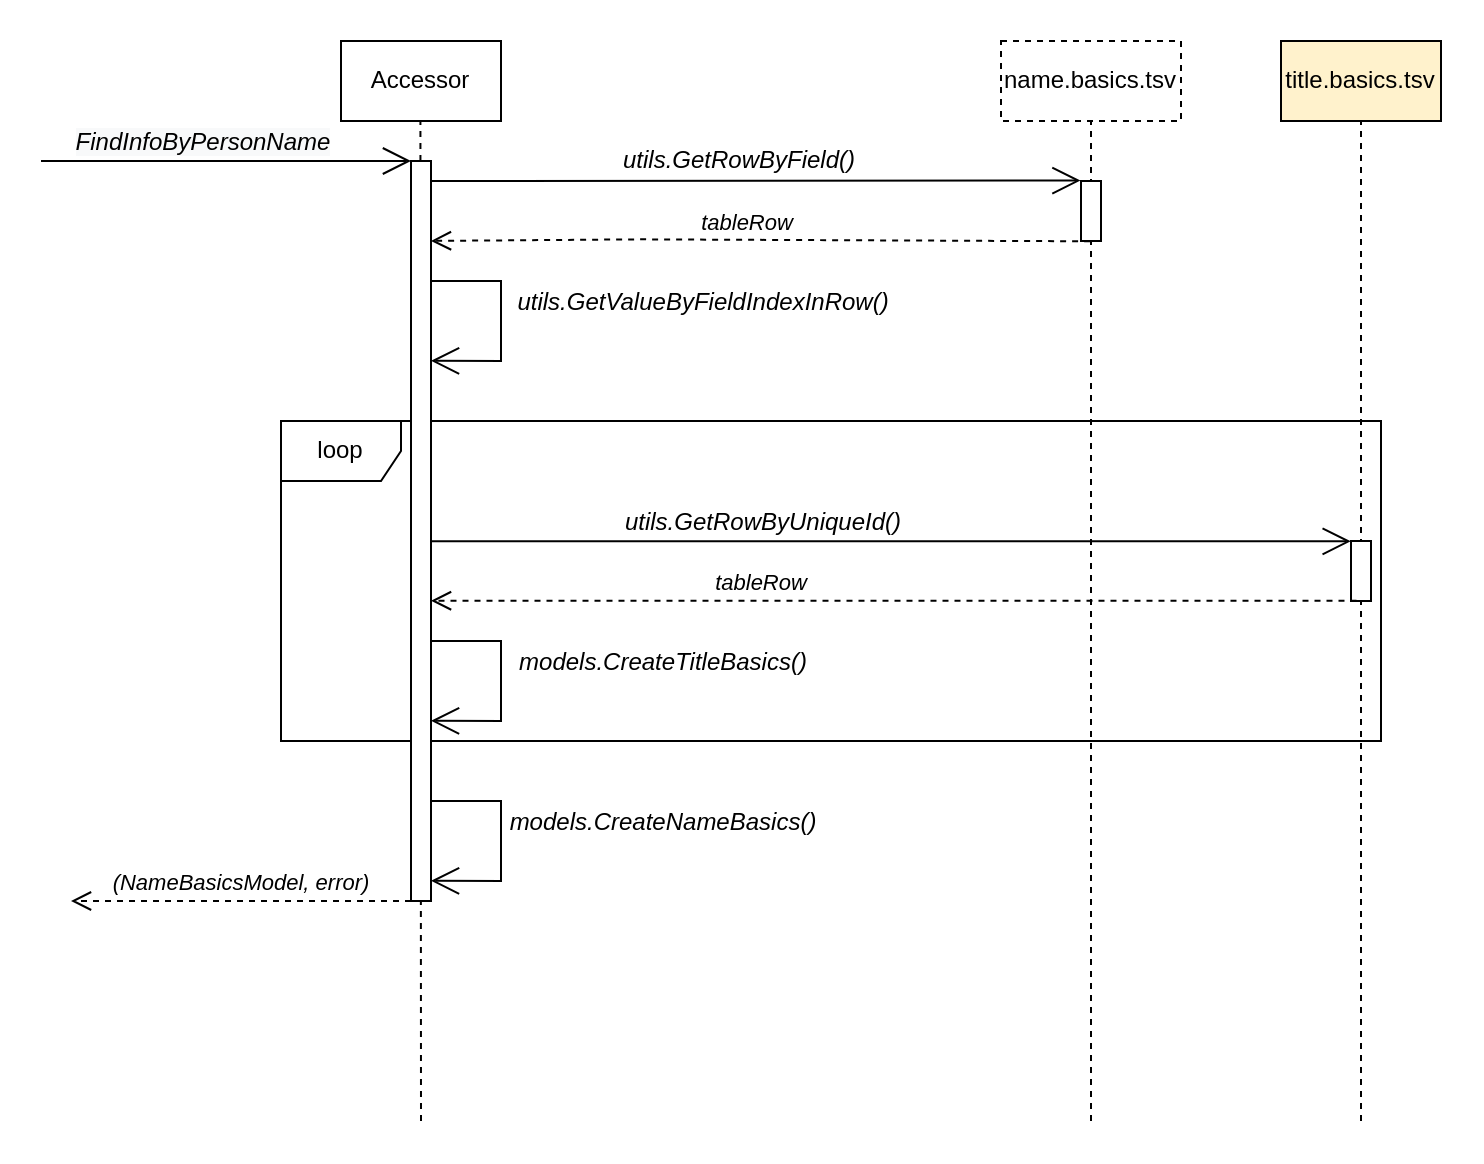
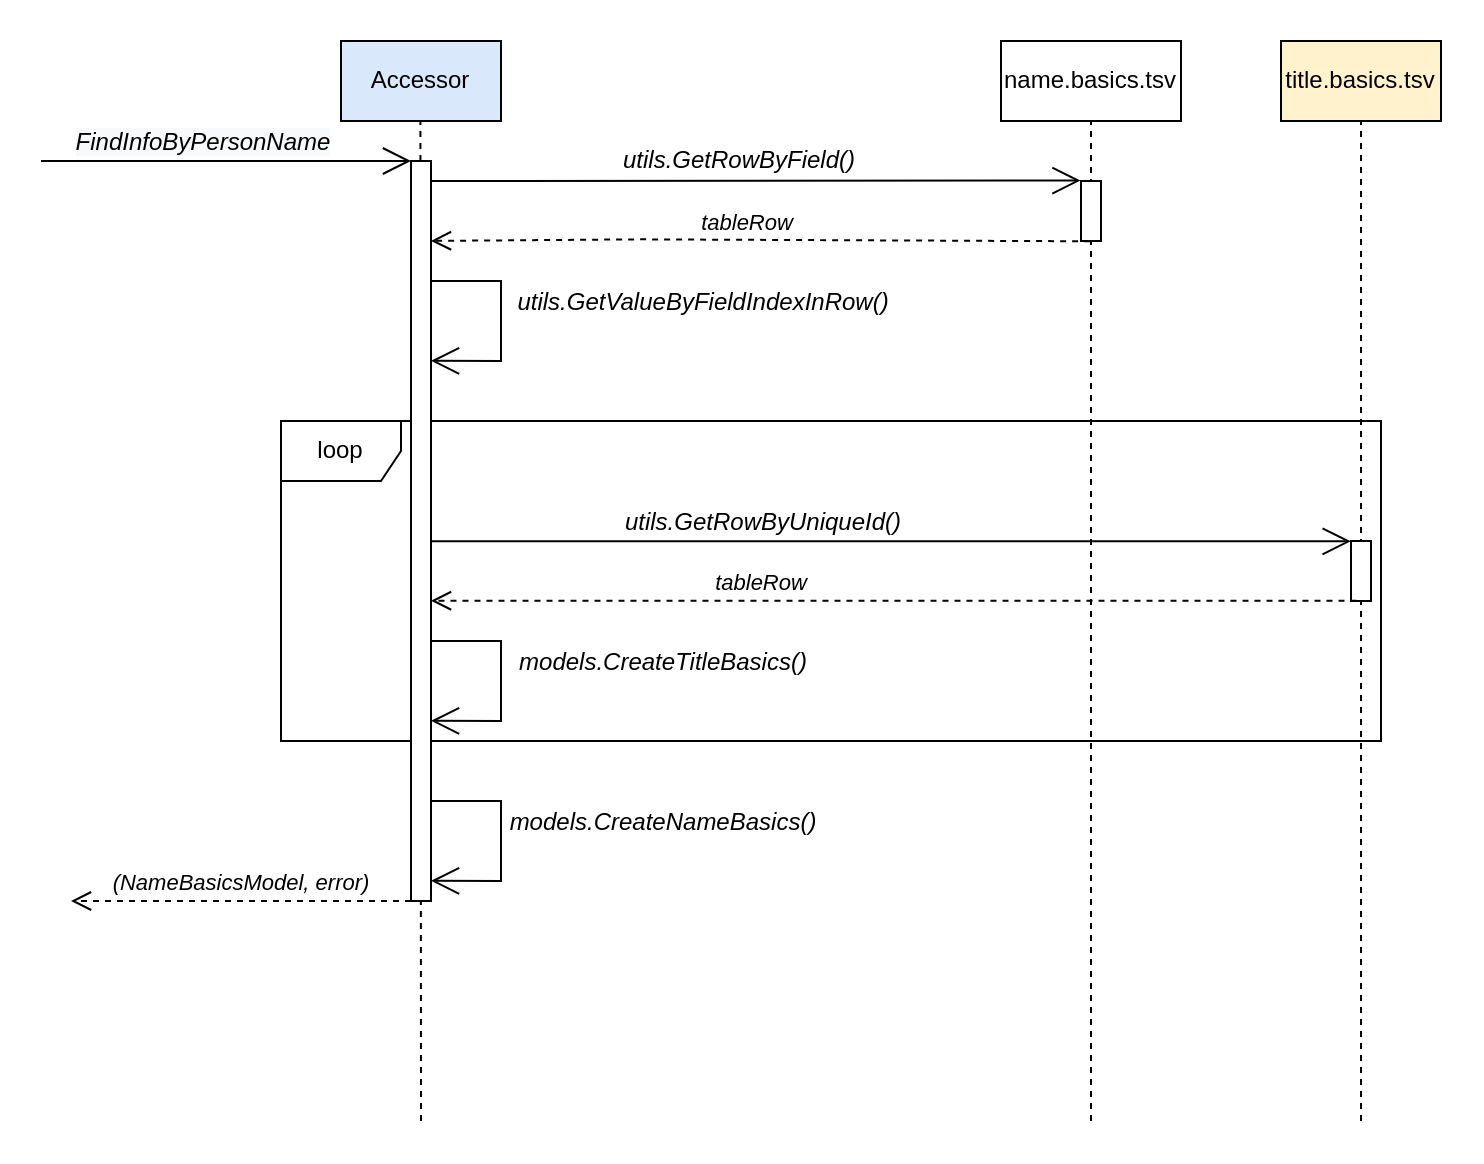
(421, 81) -> (421, 81)
(1091, 81) -> (1091, 81)
